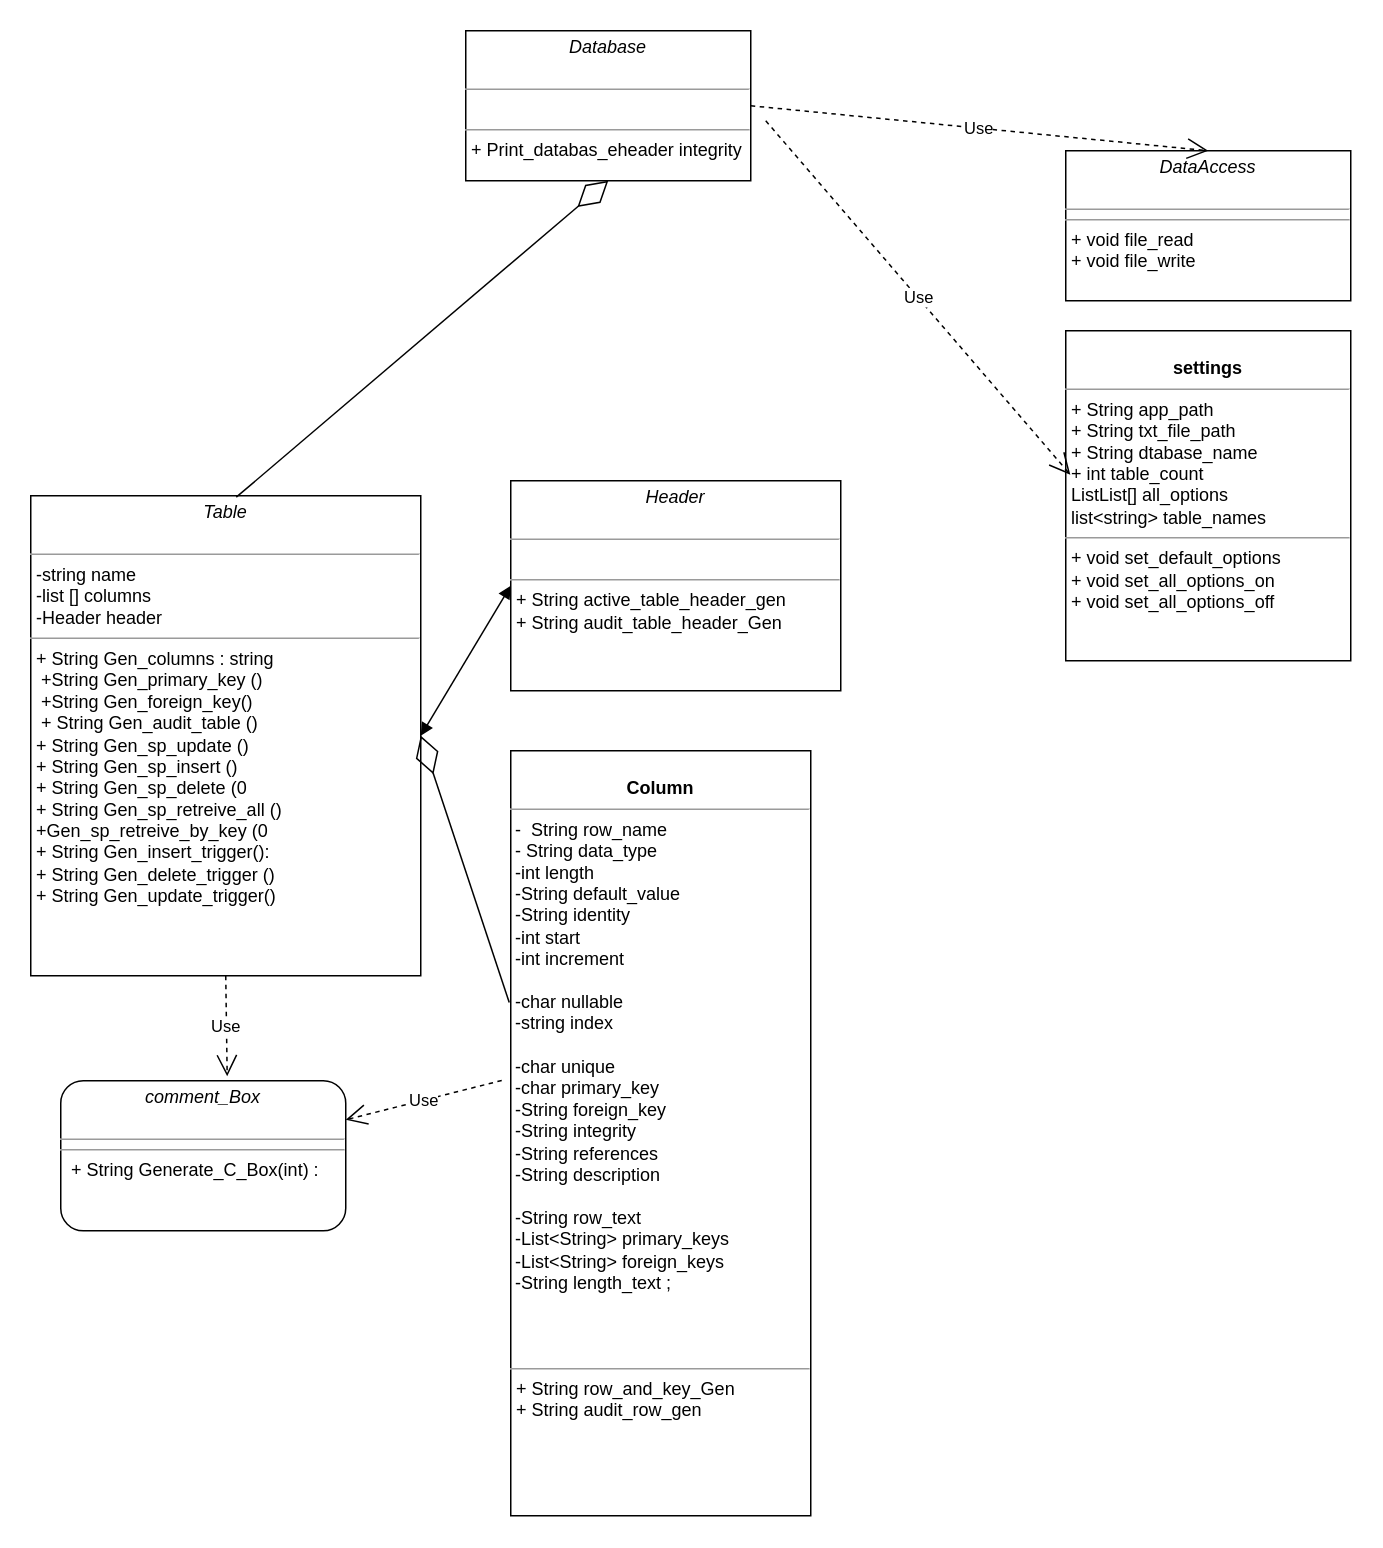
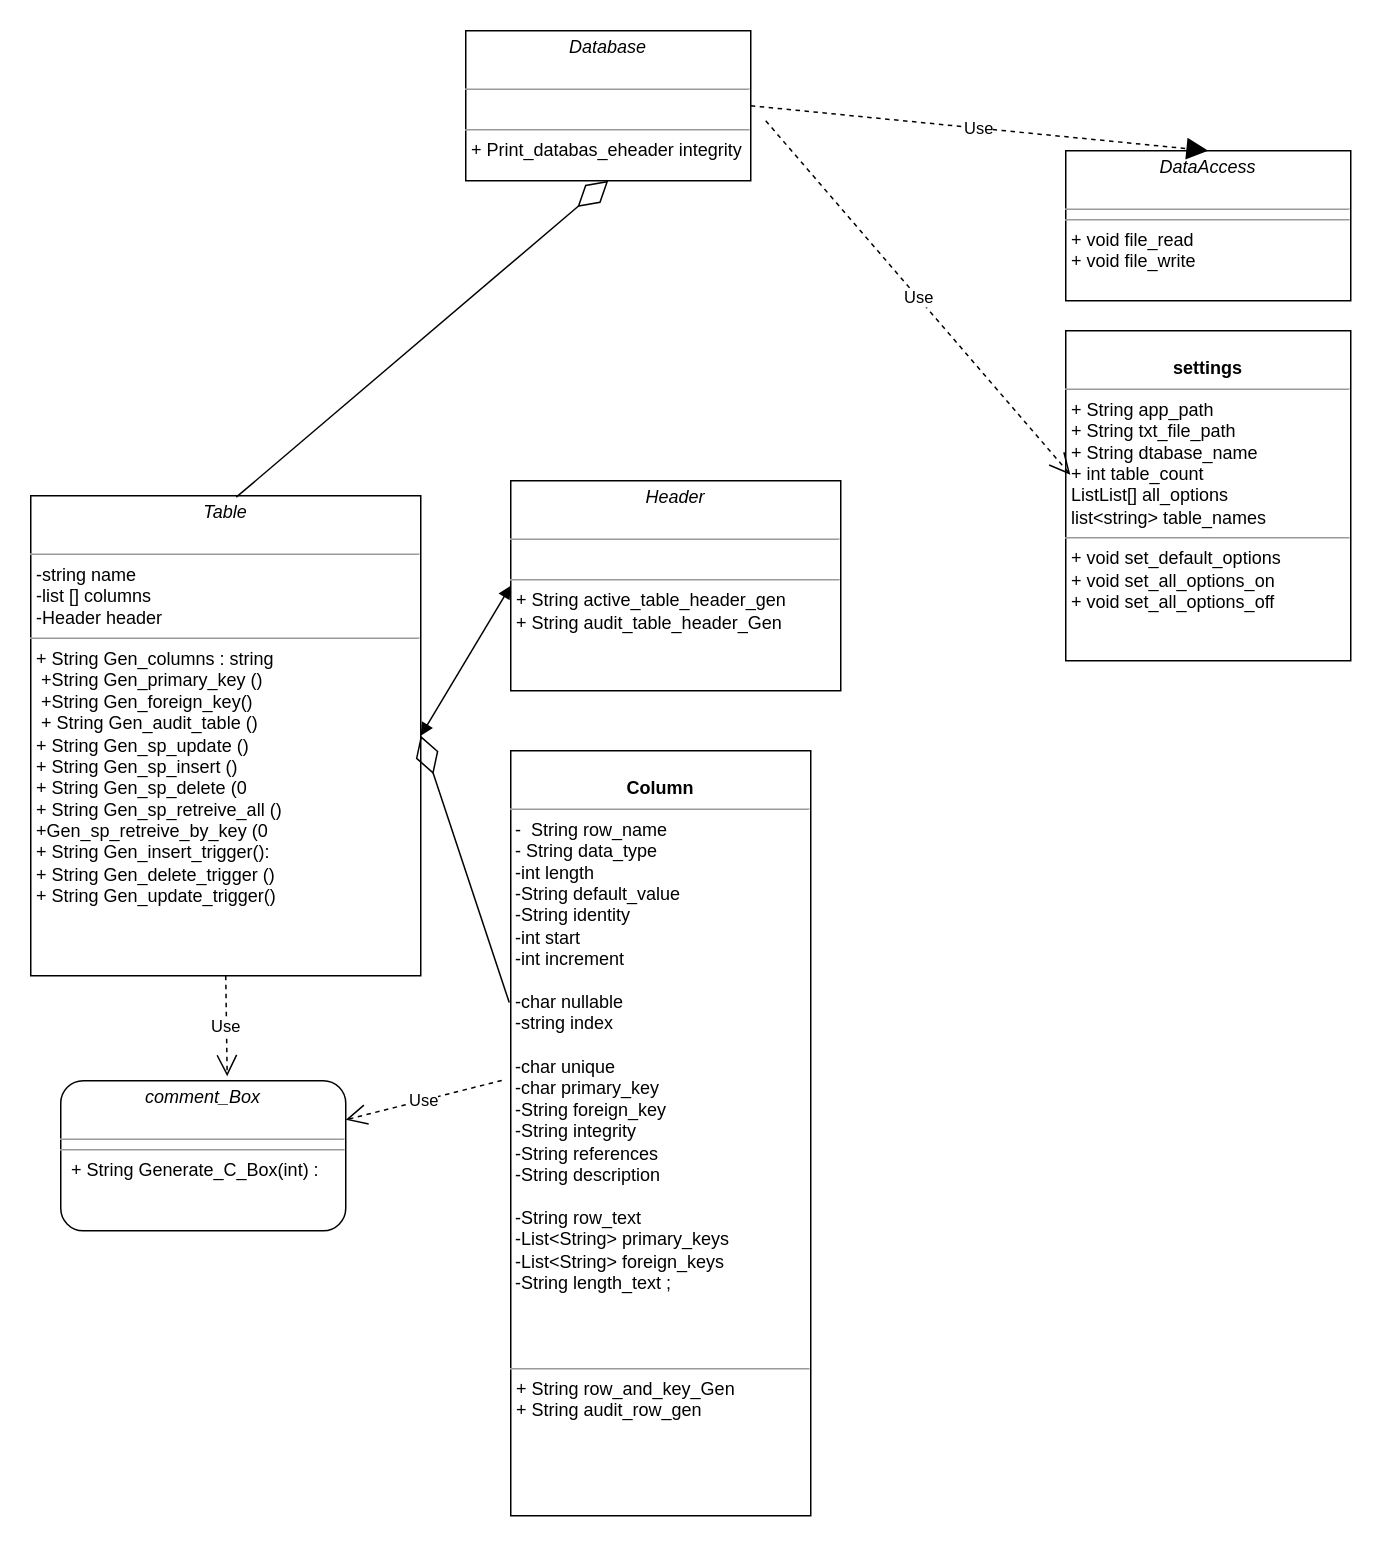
(1193, 149) -> (1185, 148)
